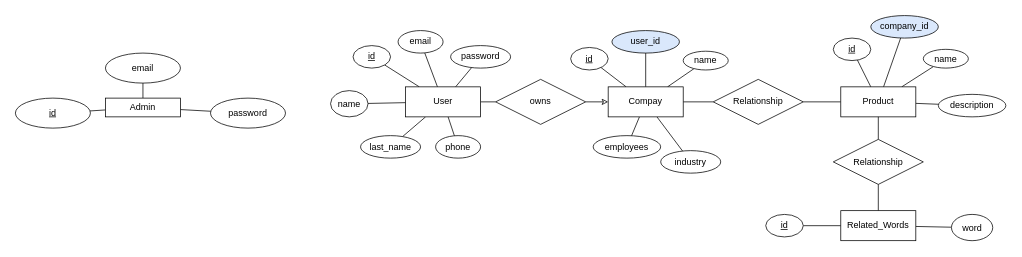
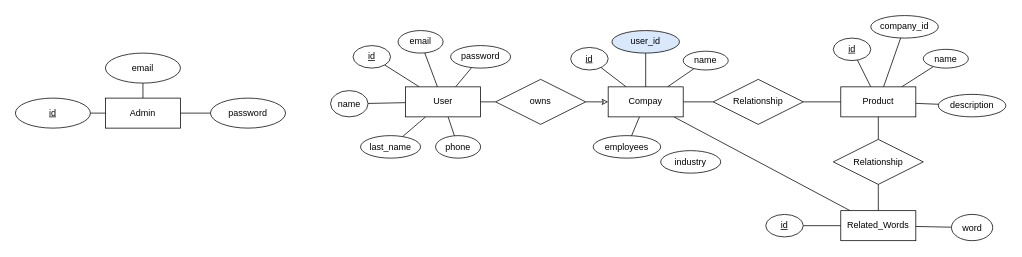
(904, 27) -> (904, 27)
(143, 107) -> (143, 113)
(669, 134) -> (761, 163)
